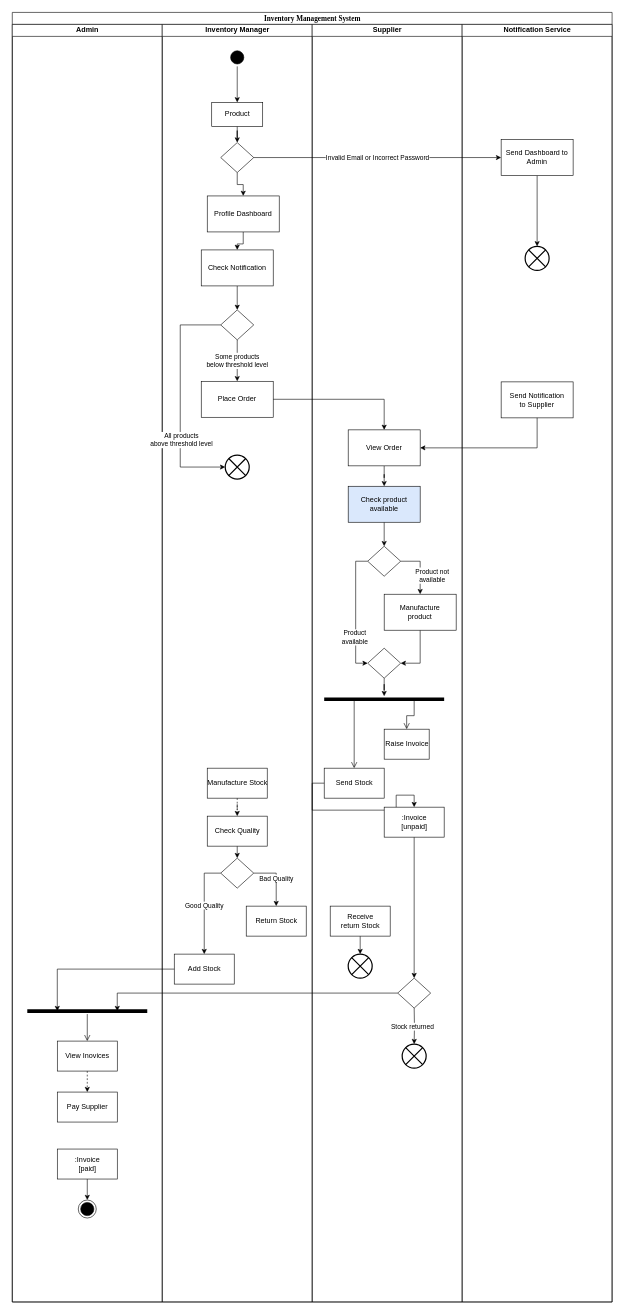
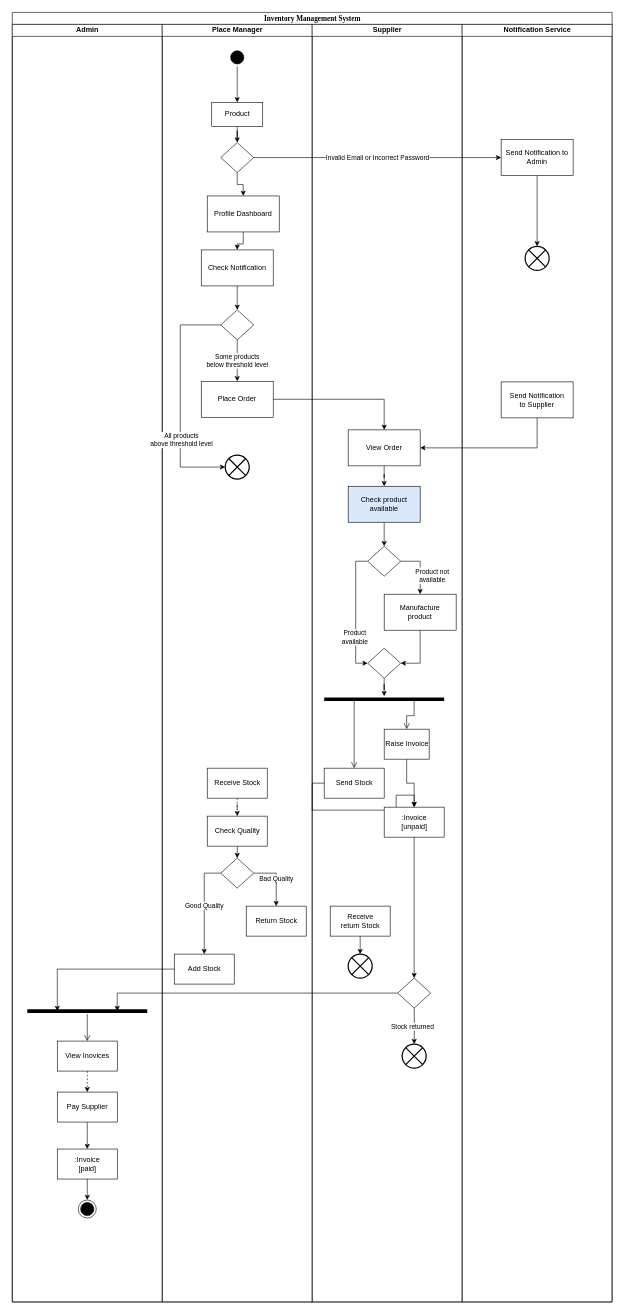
(238, 30) -> (238, 30)
(537, 158) -> (537, 158)
none -> (407, 779)
(238, 783) -> (238, 783)
none -> (87, 1143)
